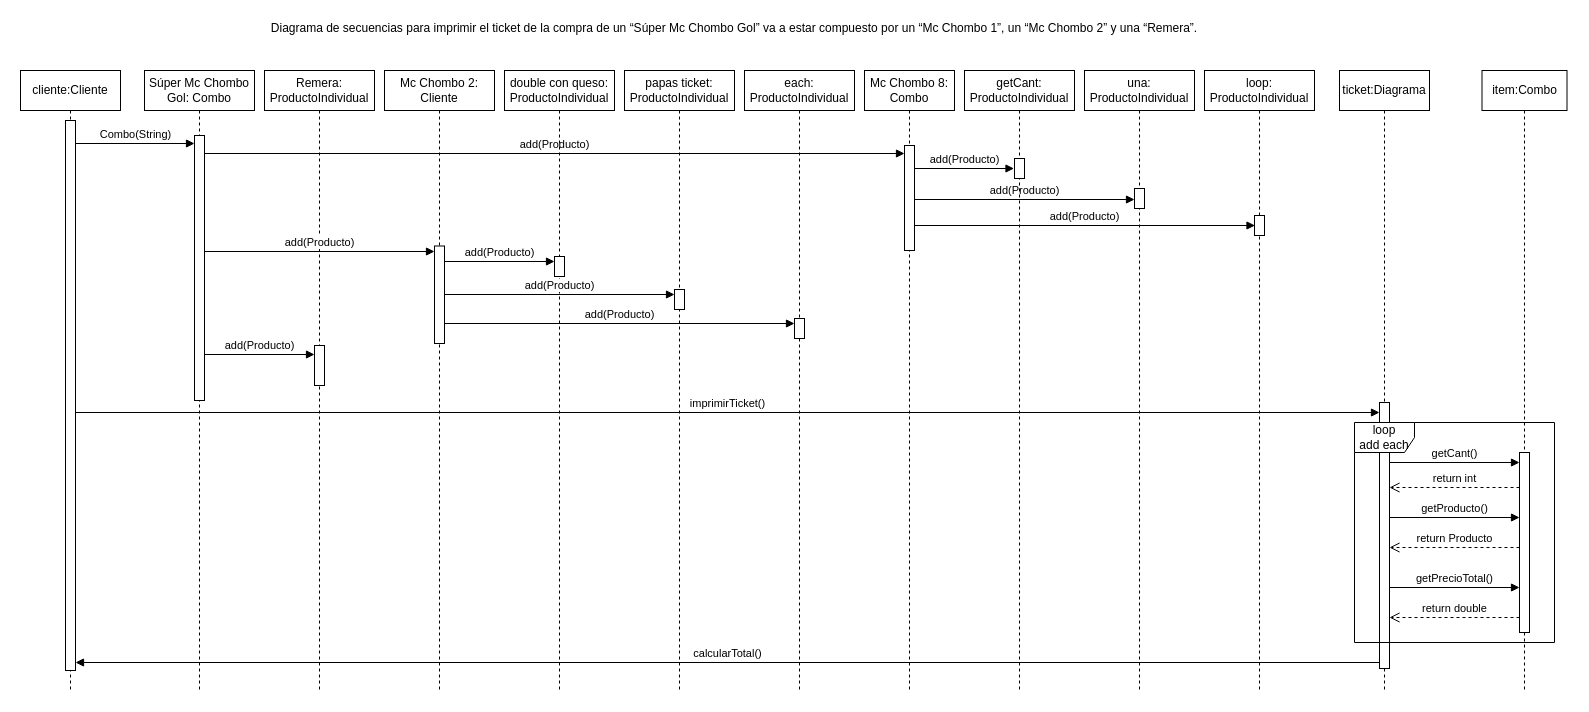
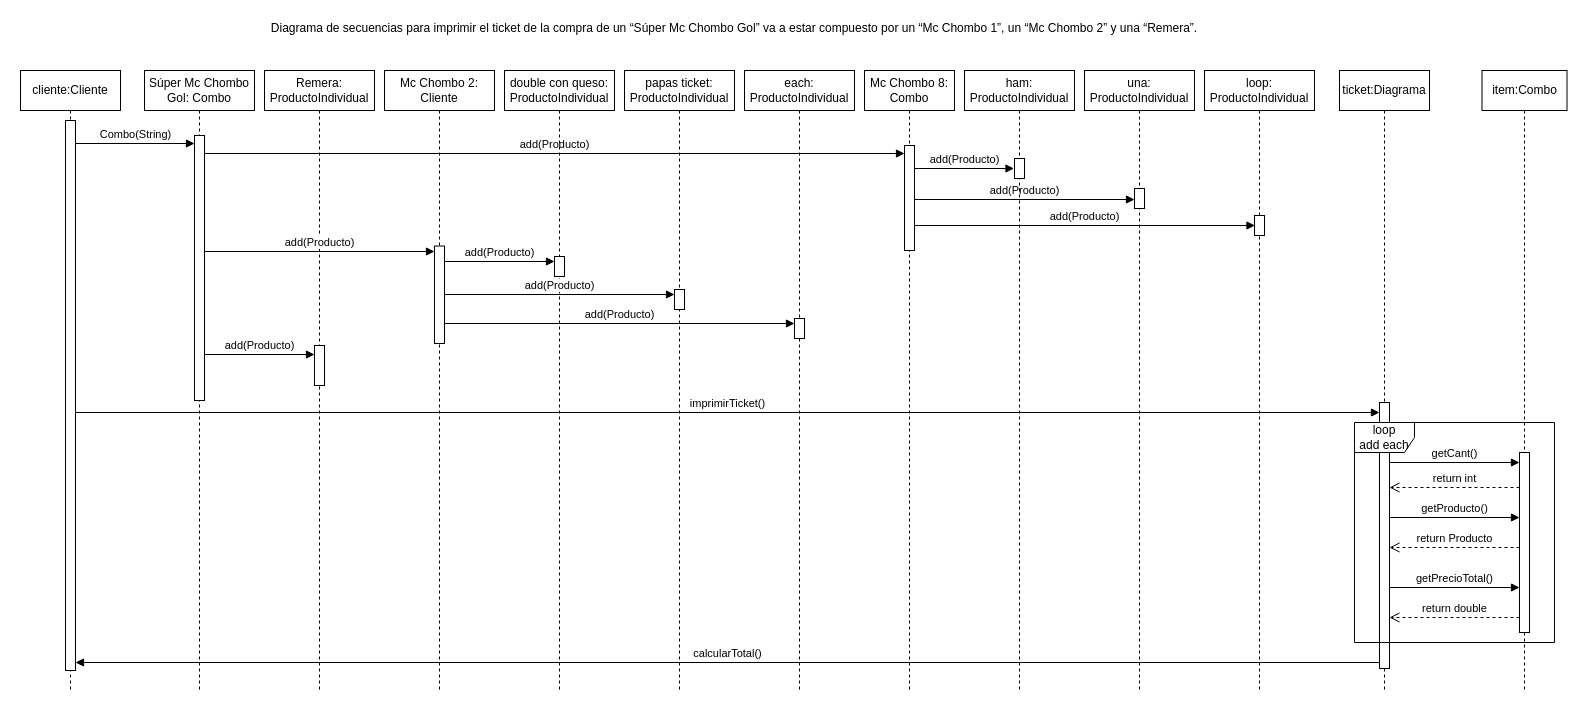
(1020, 91) -> (1020, 91)
